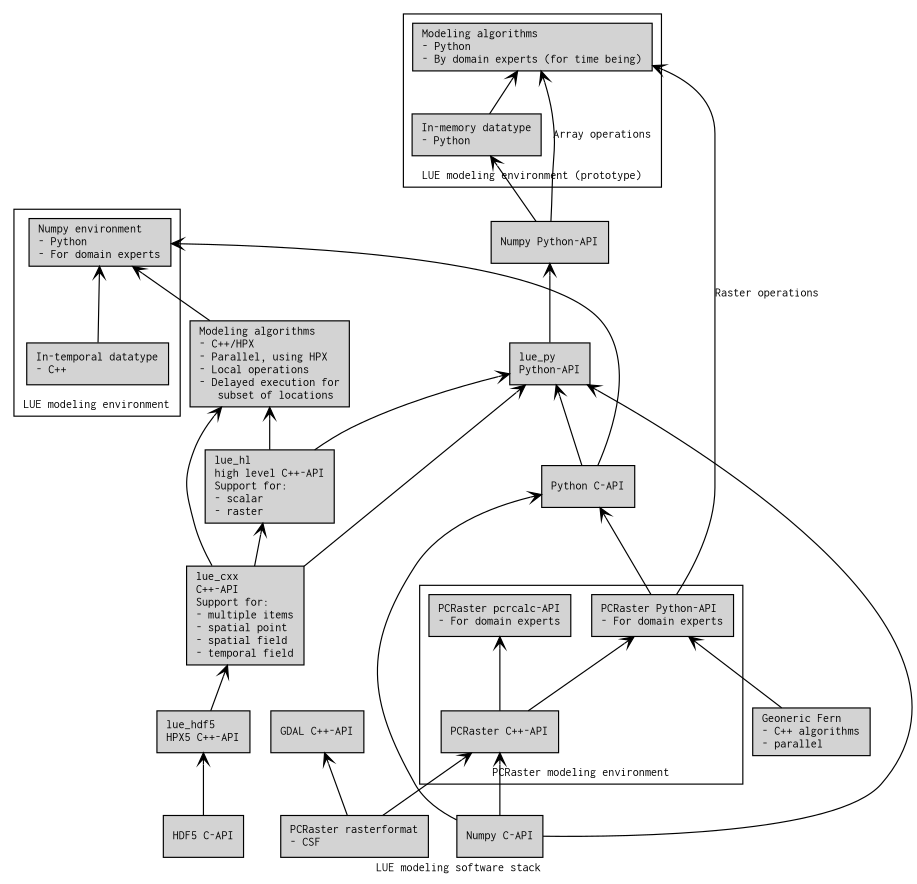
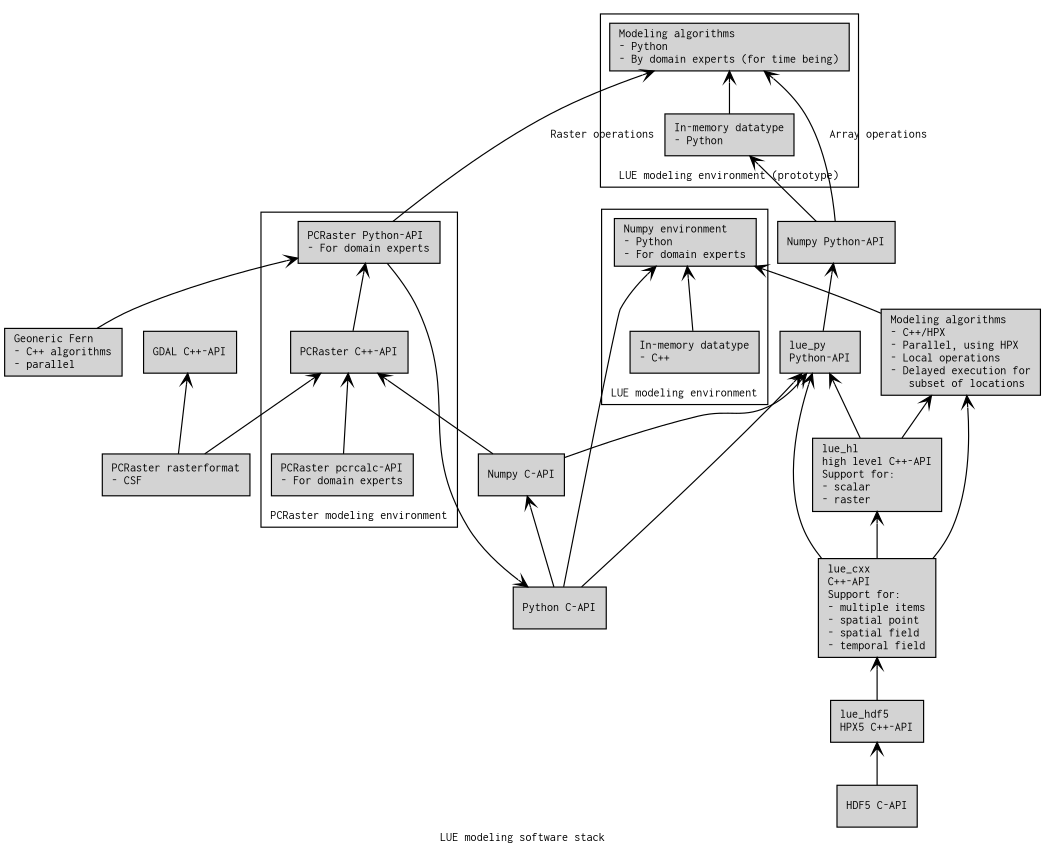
(98, 364) -> (695, 352)
(383, 635) -> (542, 547)
(500, 680) -> (346, 419)
